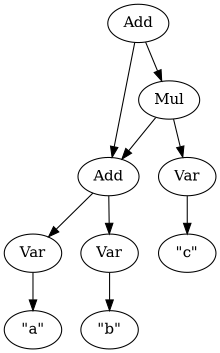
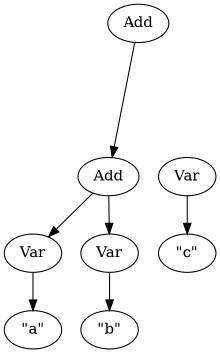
(169, 100) -> none
